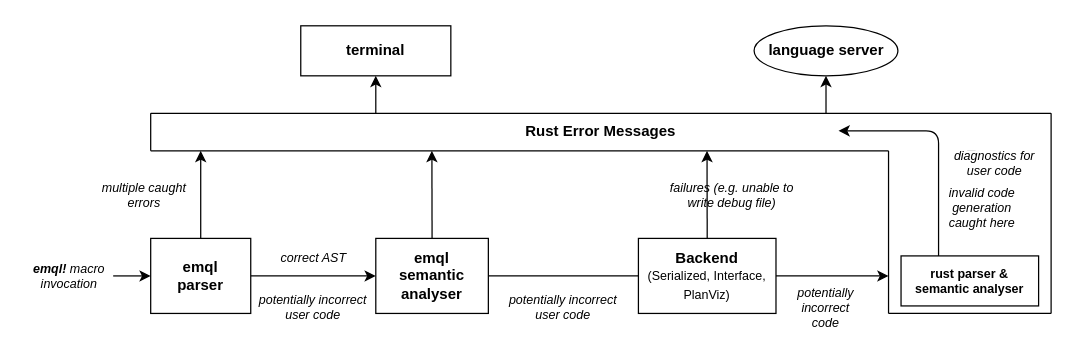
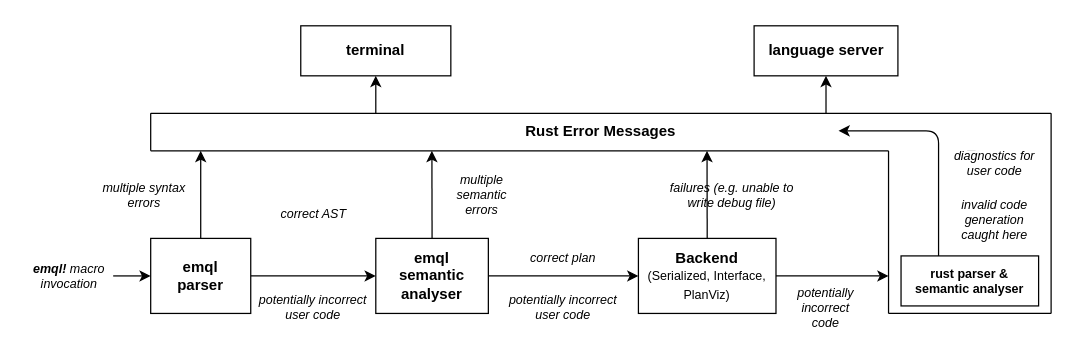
(826, 51) -> (826, 51)
(144, 194) -> (144, 194)
none -> (482, 194)
(982, 207) -> (994, 219)
(313, 257) -> (313, 213)
none -> (563, 257)
(631, 276) -> (628, 276)
